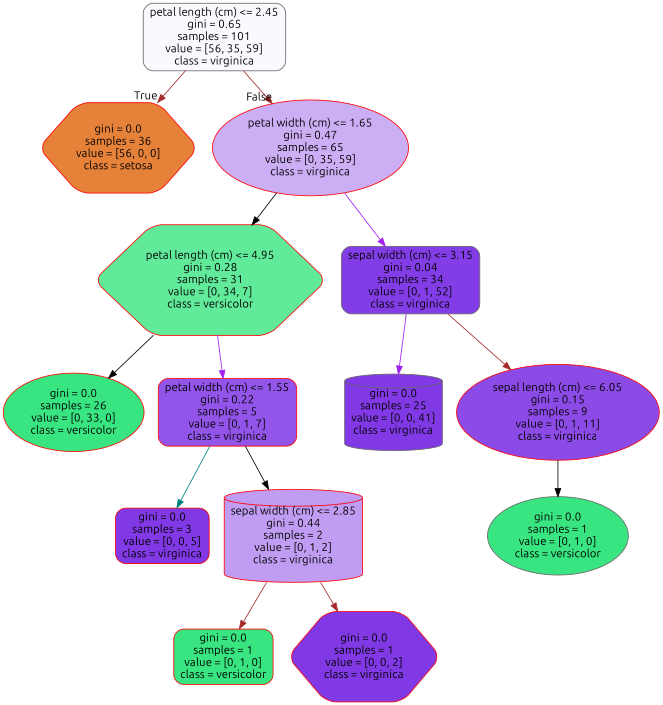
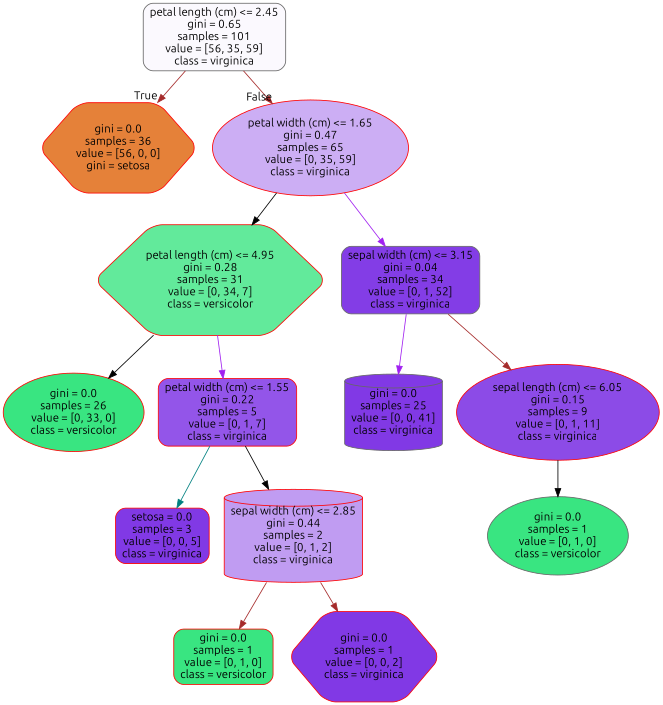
(118, 148) -> (118, 148)
(162, 536) -> (162, 536)
